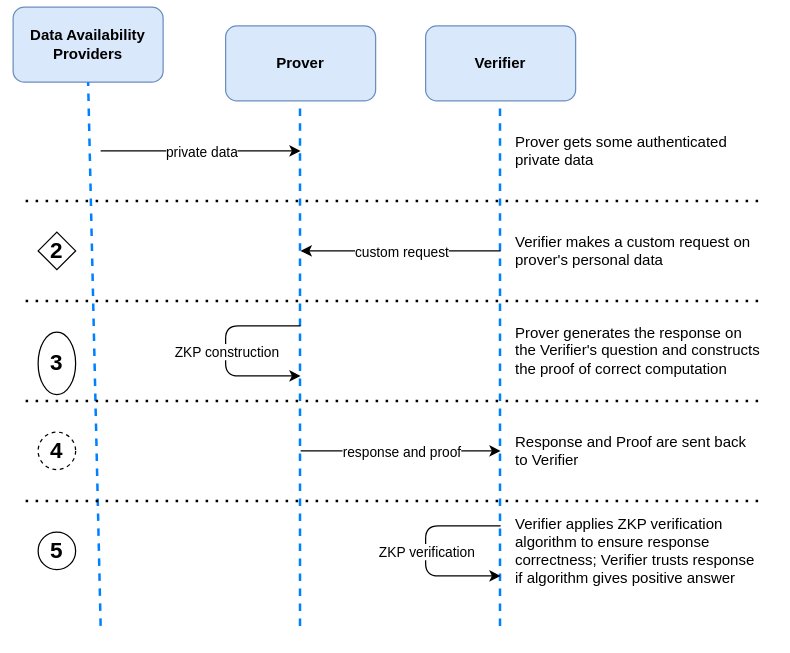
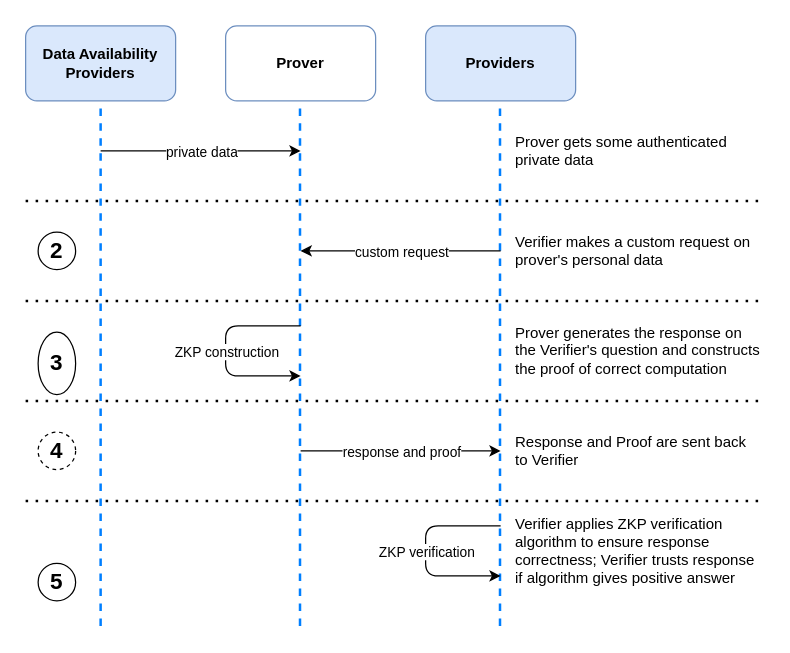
(88, 44) -> (101, 63)
(301, 63) -> (301, 63)
(501, 63) -> (501, 63)
(57, 251) -> (57, 251)
(57, 551) -> (57, 582)
